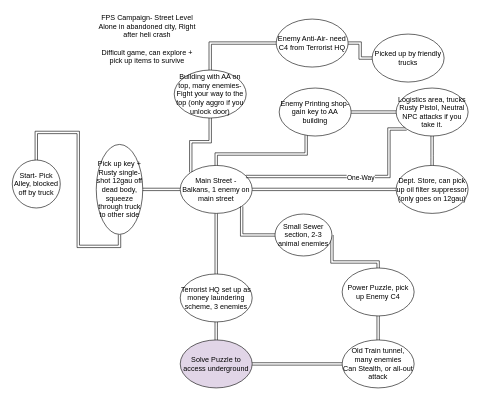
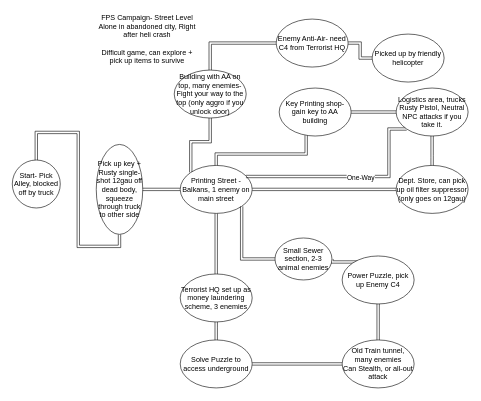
(408, 58) -> (408, 58)
(315, 112) -> (315, 112)
(216, 189) -> (216, 189)
(304, 235) -> (304, 259)
(378, 292) -> (378, 280)
(216, 364) -> (216, 364)
